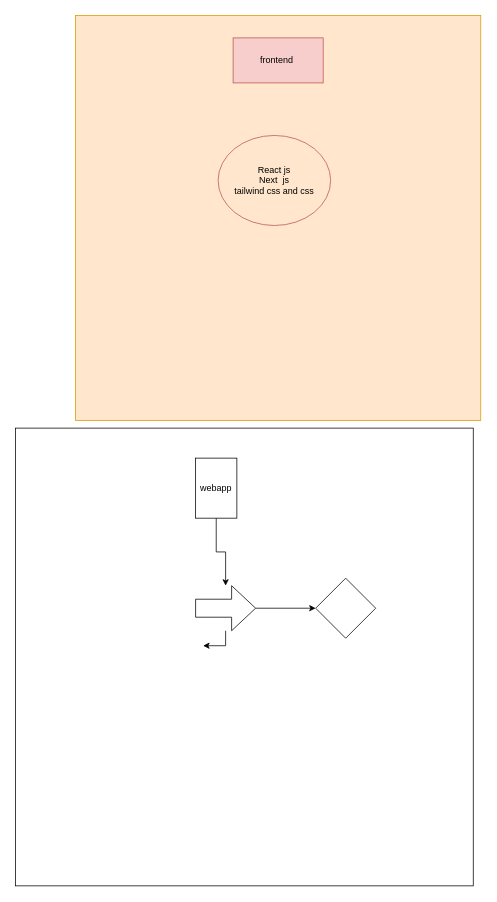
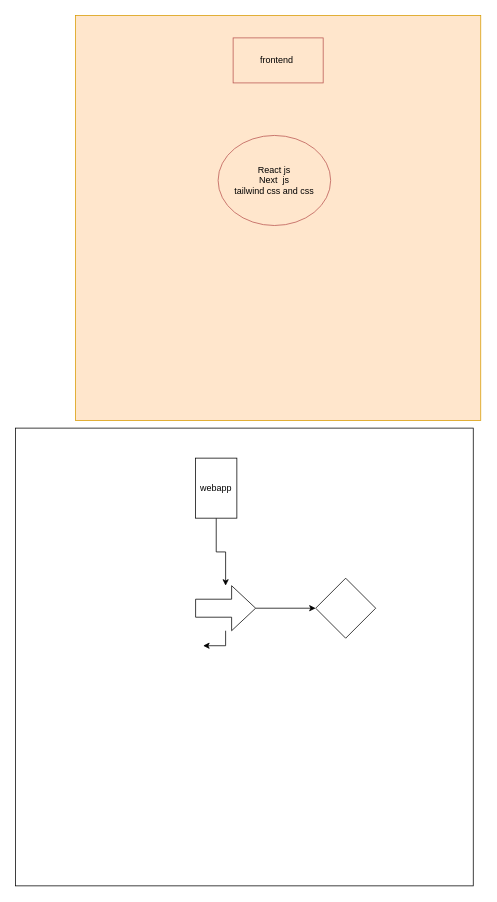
(278, 60) -> (278, 60)
